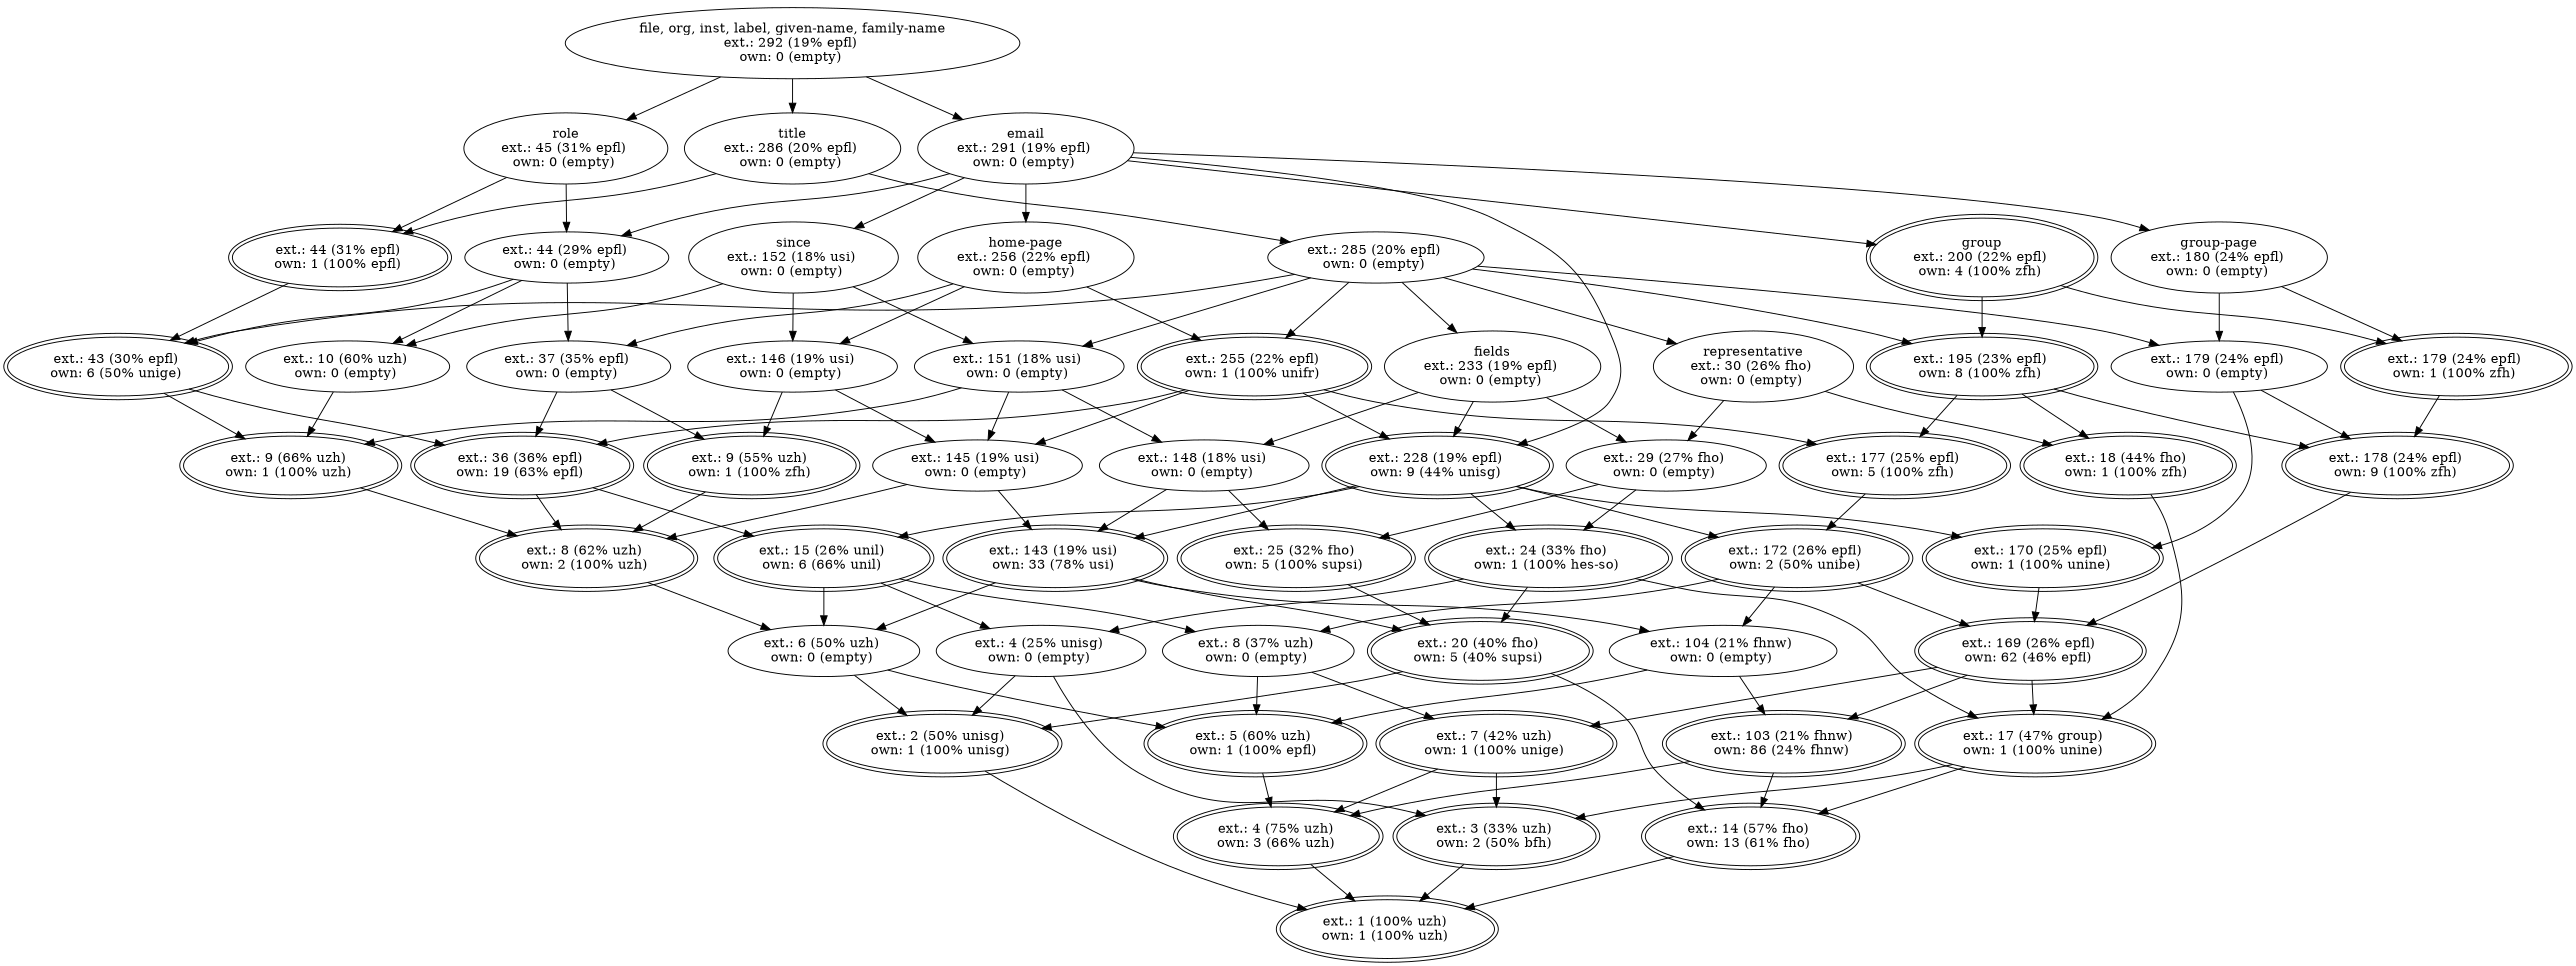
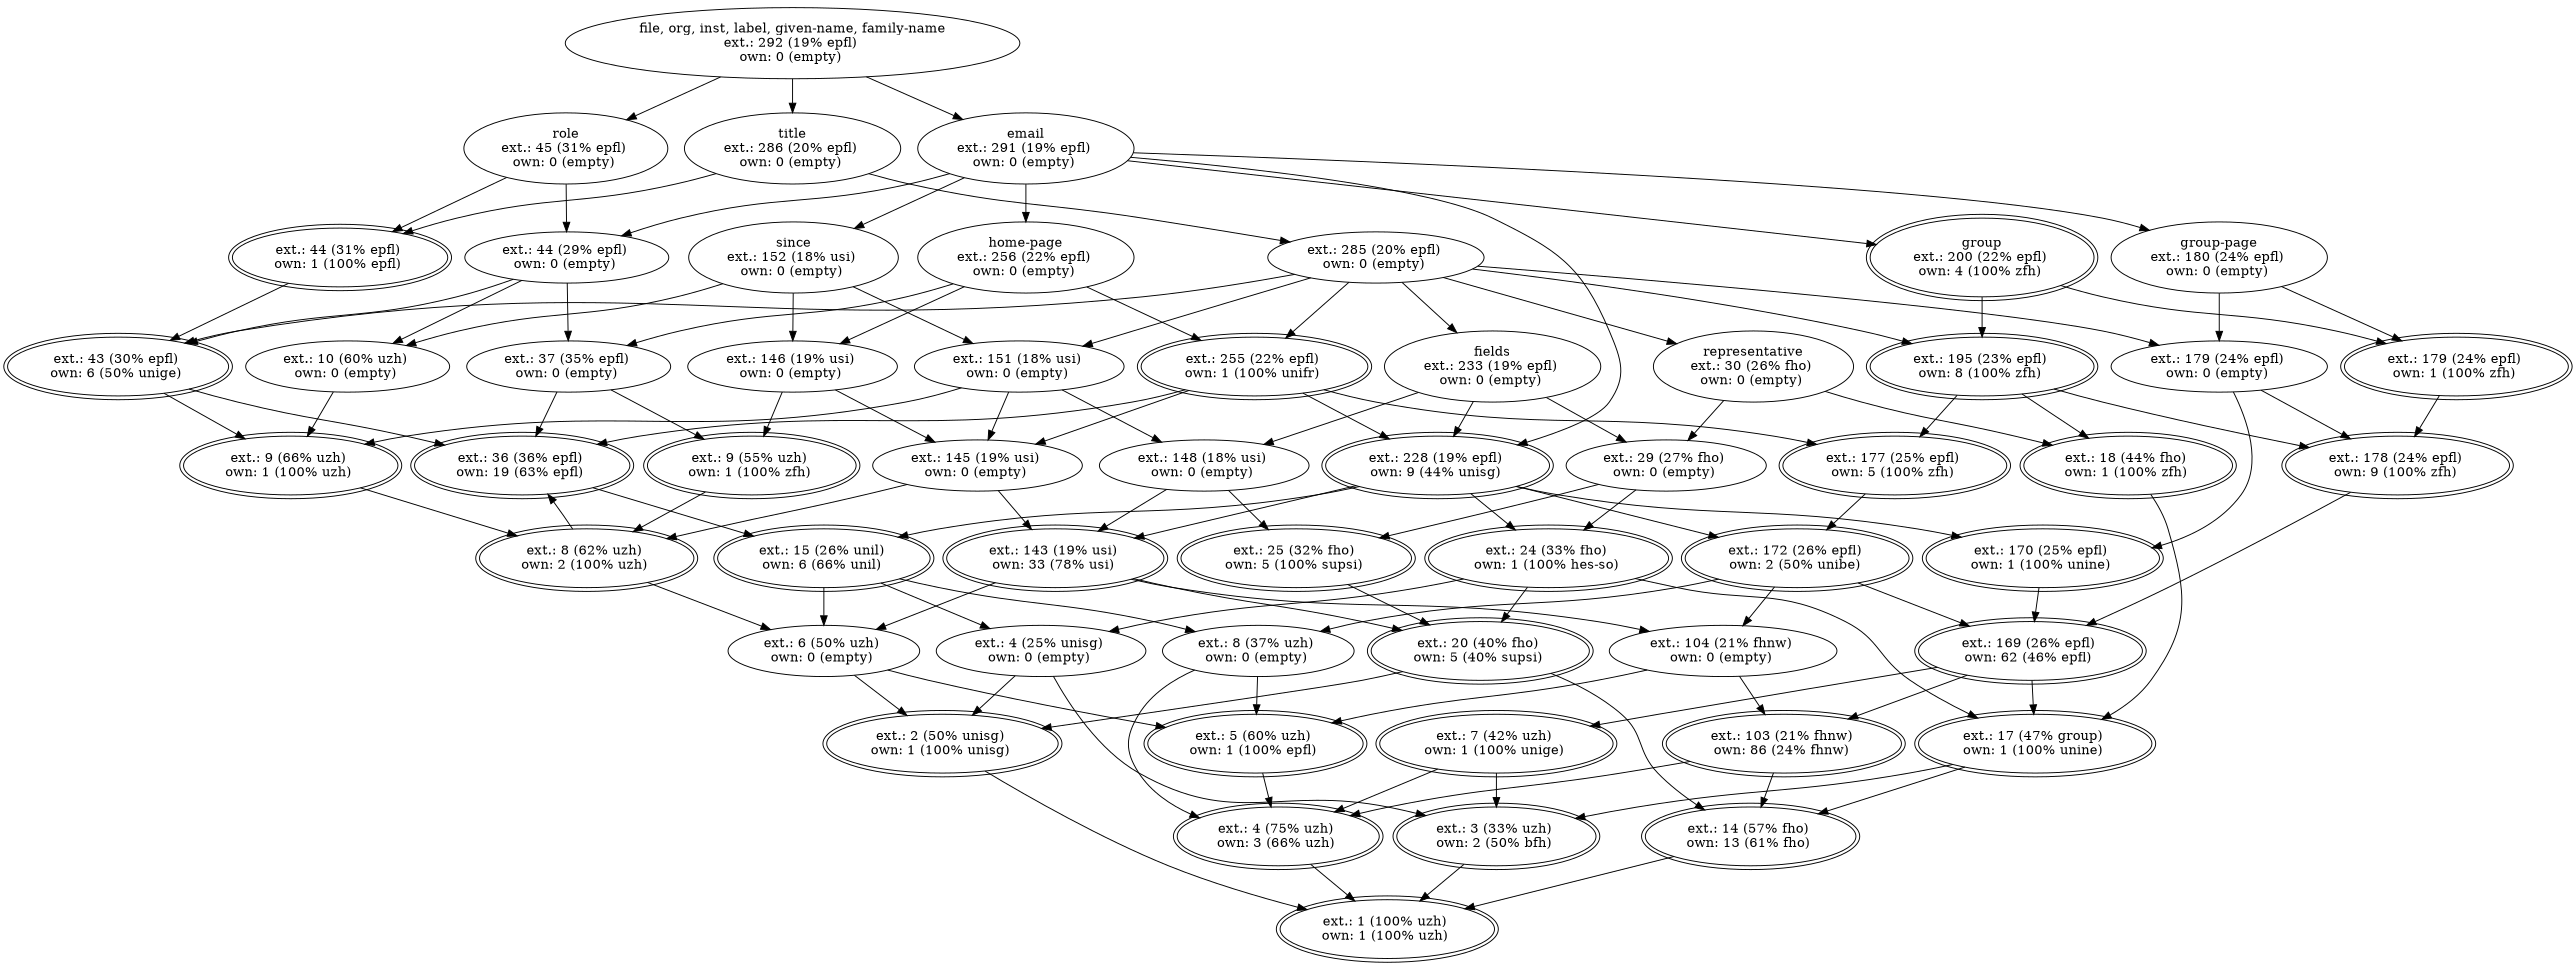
(546, 508) -> (563, 515)
(1368, 694) -> (1129, 741)
